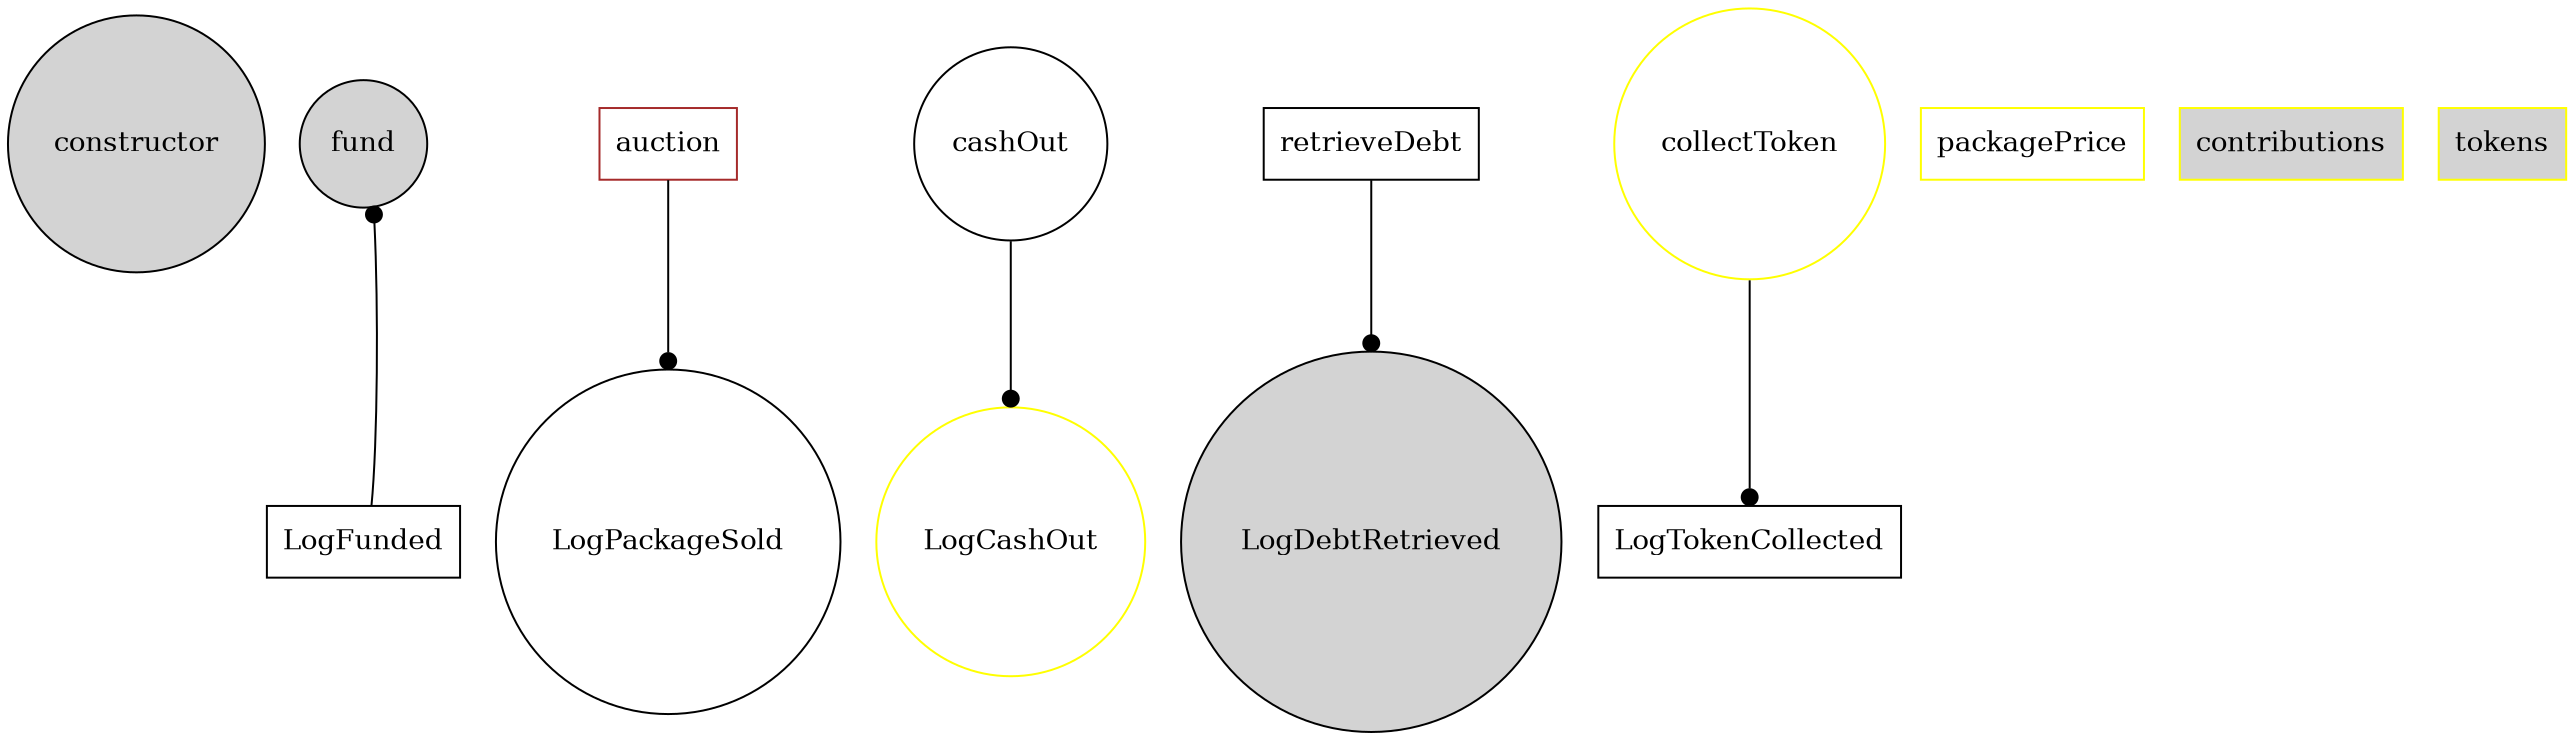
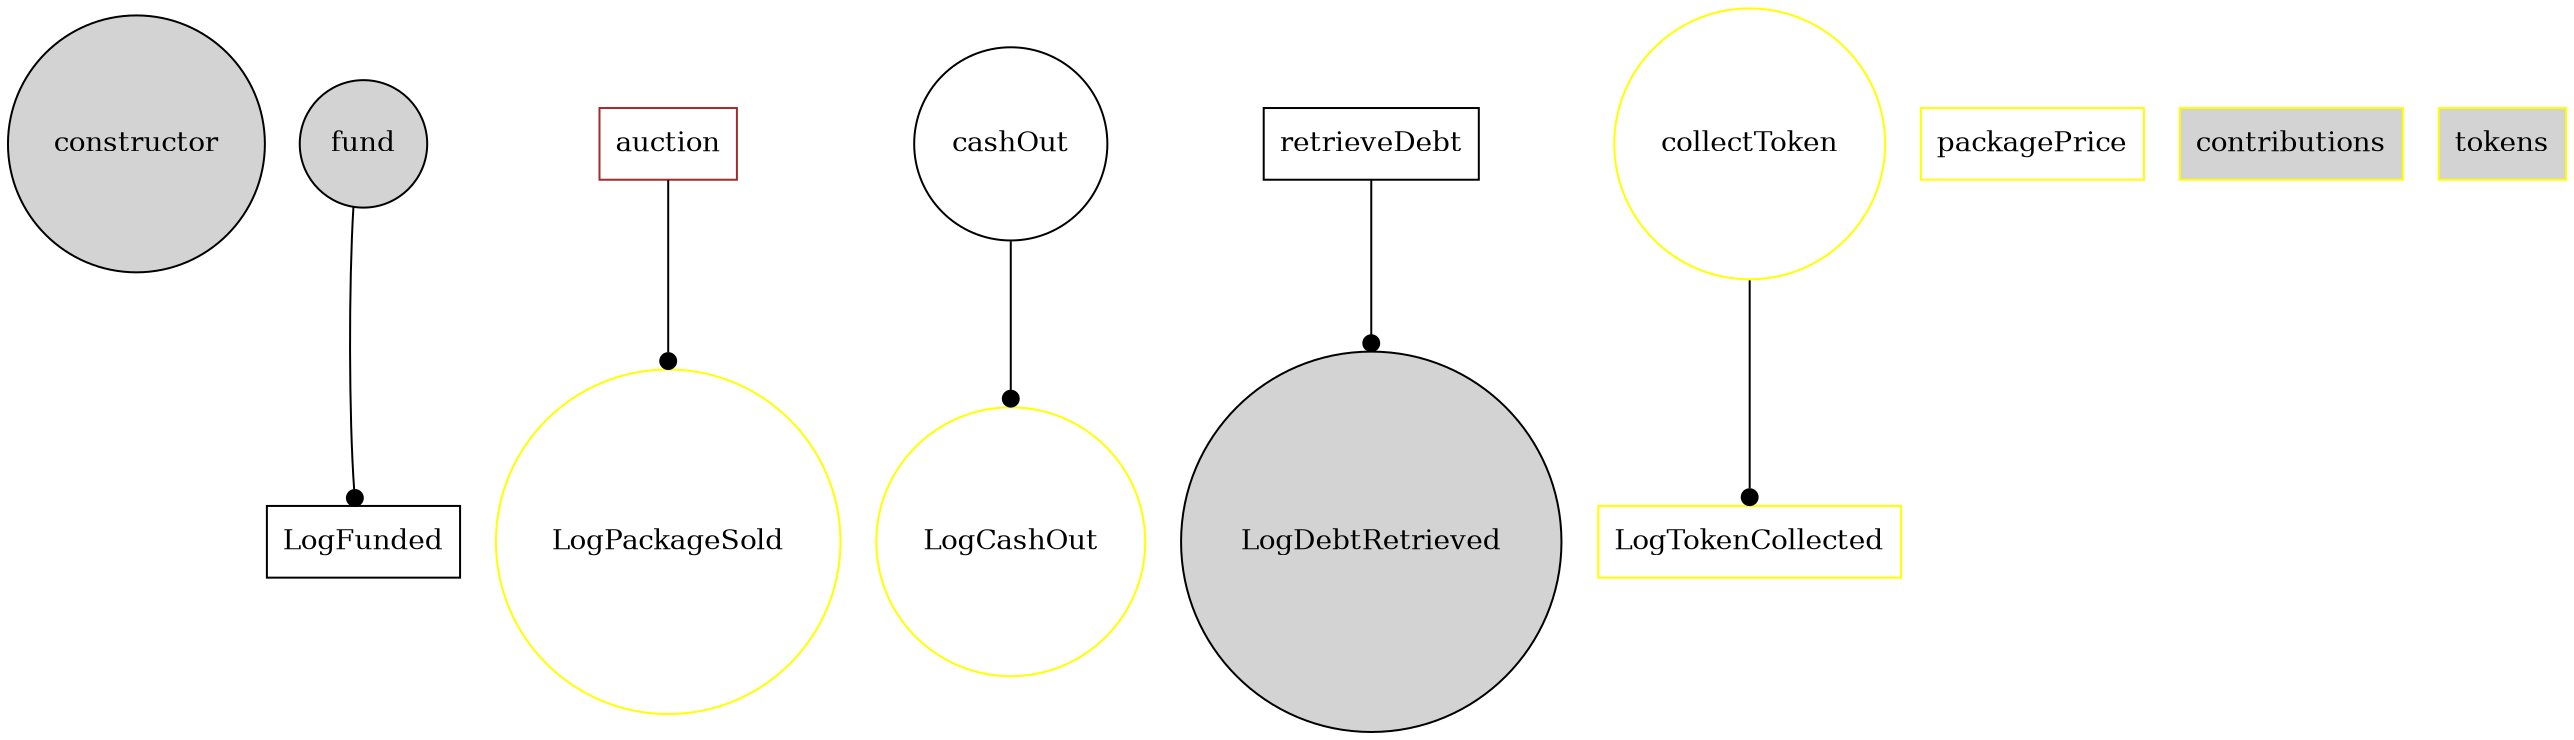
(377, 364) -> (350, 348)
(668, 542) -> (668, 542)
(1750, 542) -> (1750, 542)
